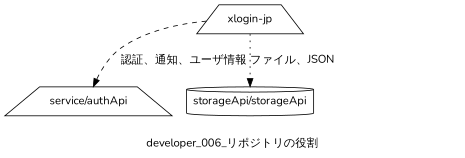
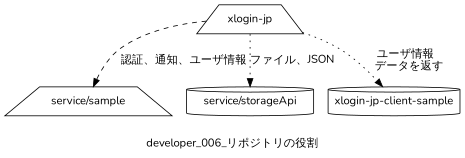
(88, 101) -> (88, 101)
(250, 101) -> (250, 101)
none -> (394, 101)
